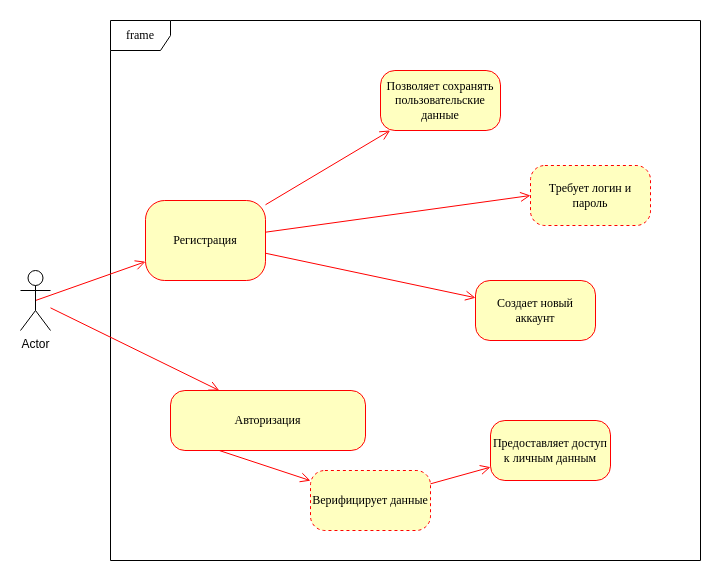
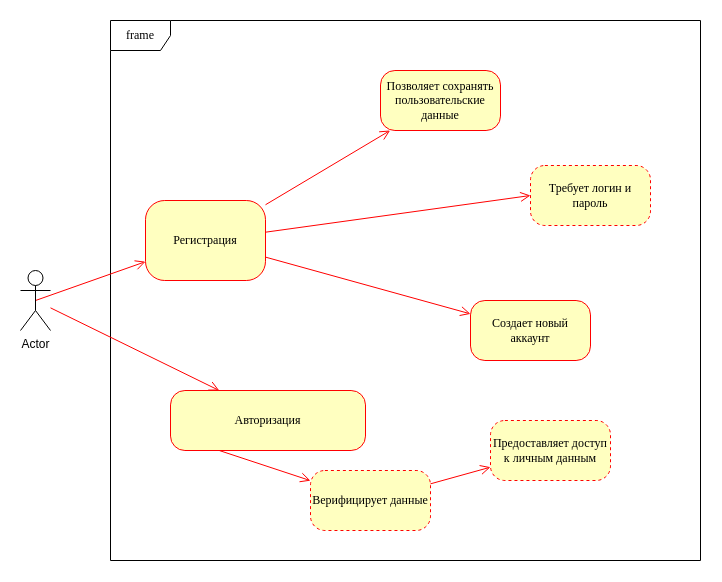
(536, 311) -> (531, 331)
(551, 451) -> (551, 451)
